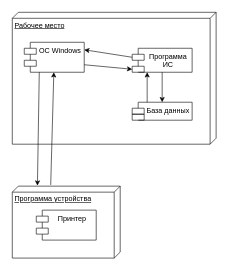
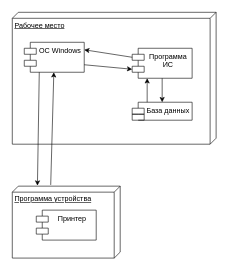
(162, 60) -> (162, 63)
